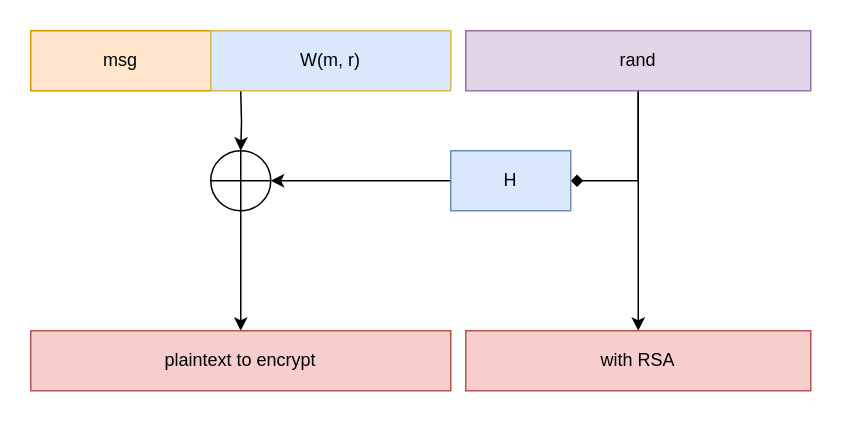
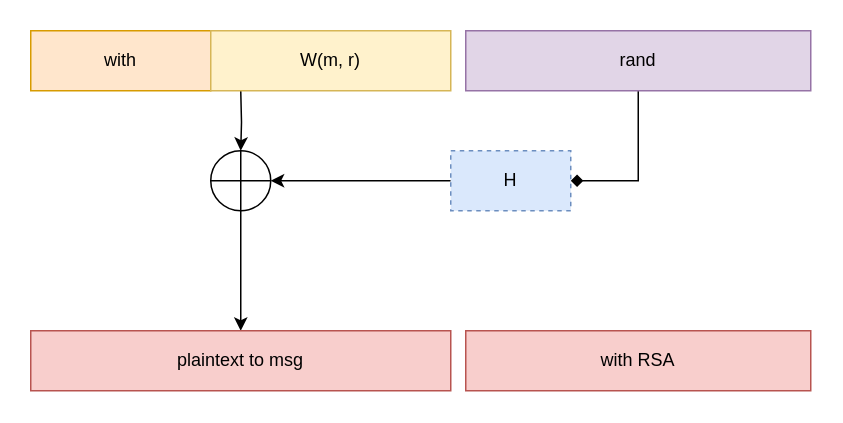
(121, 61) -> (121, 61)
(331, 61) -> (331, 61)
(511, 181) -> (511, 181)
(638, 251) -> none
(241, 361) -> (241, 361)
